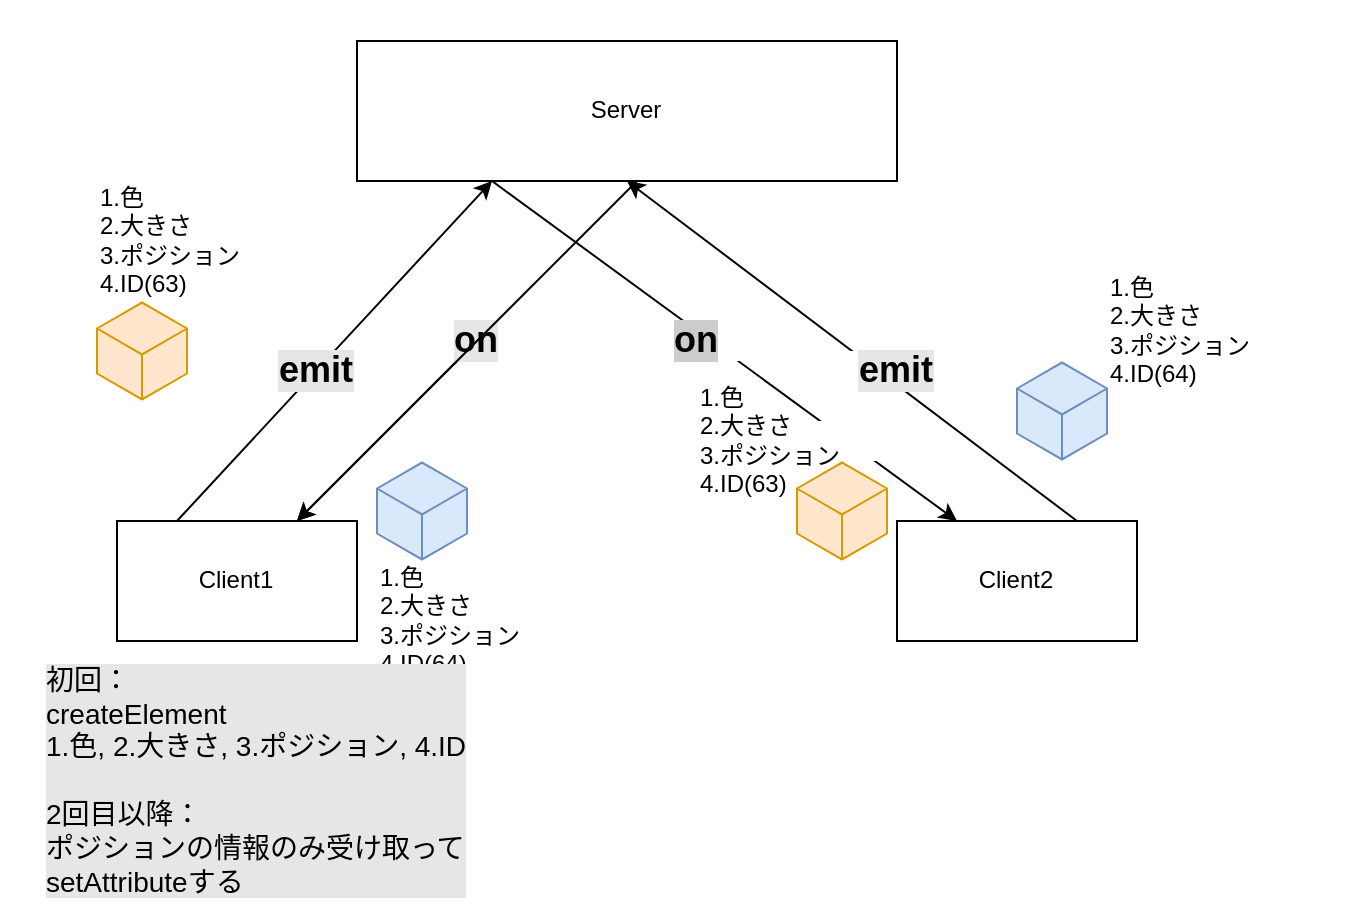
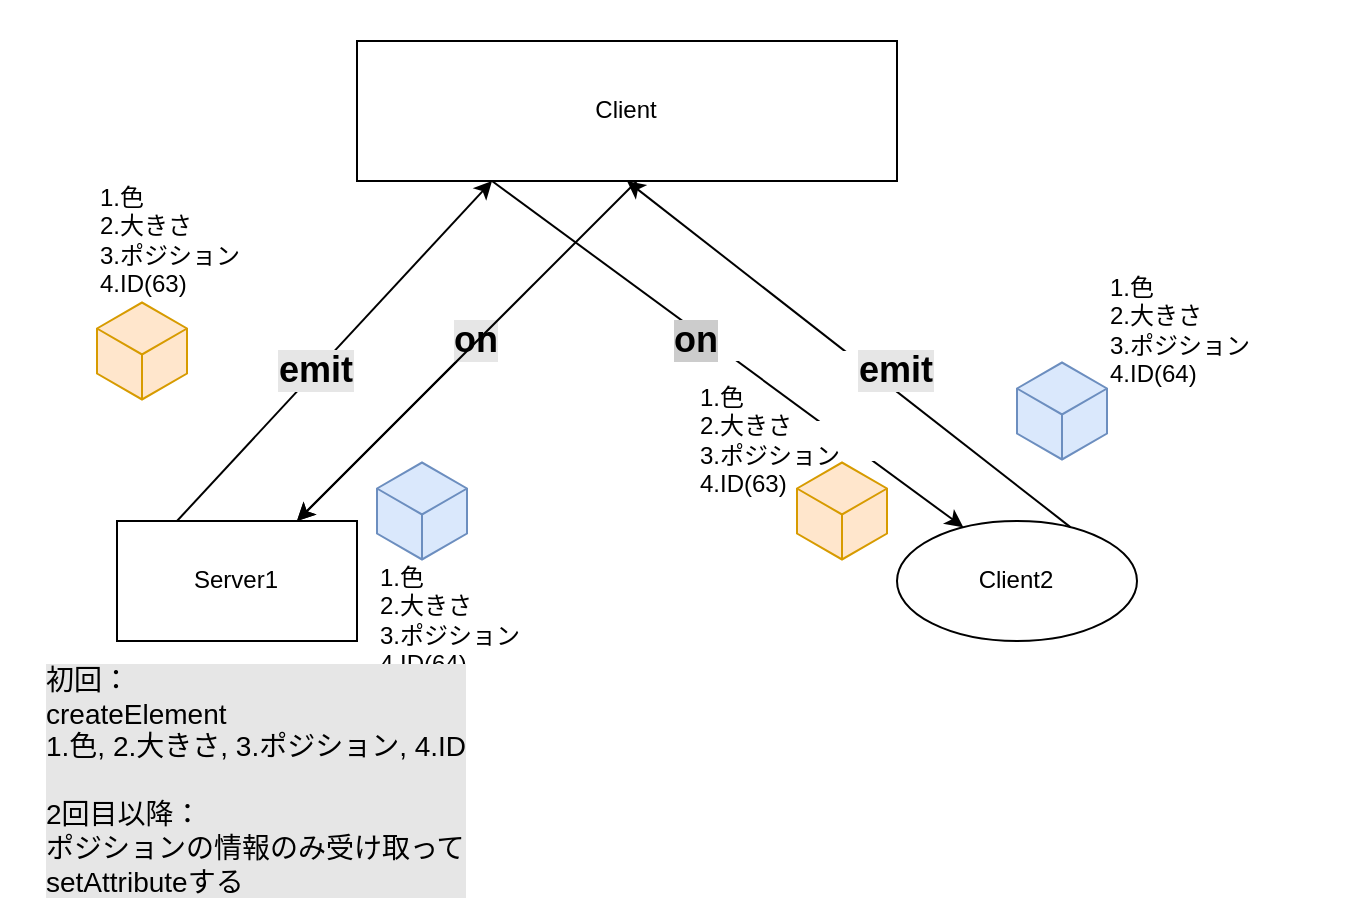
(627, 111) -> (627, 111)
(237, 581) -> (237, 581)
(1017, 581) -> (1017, 581)
